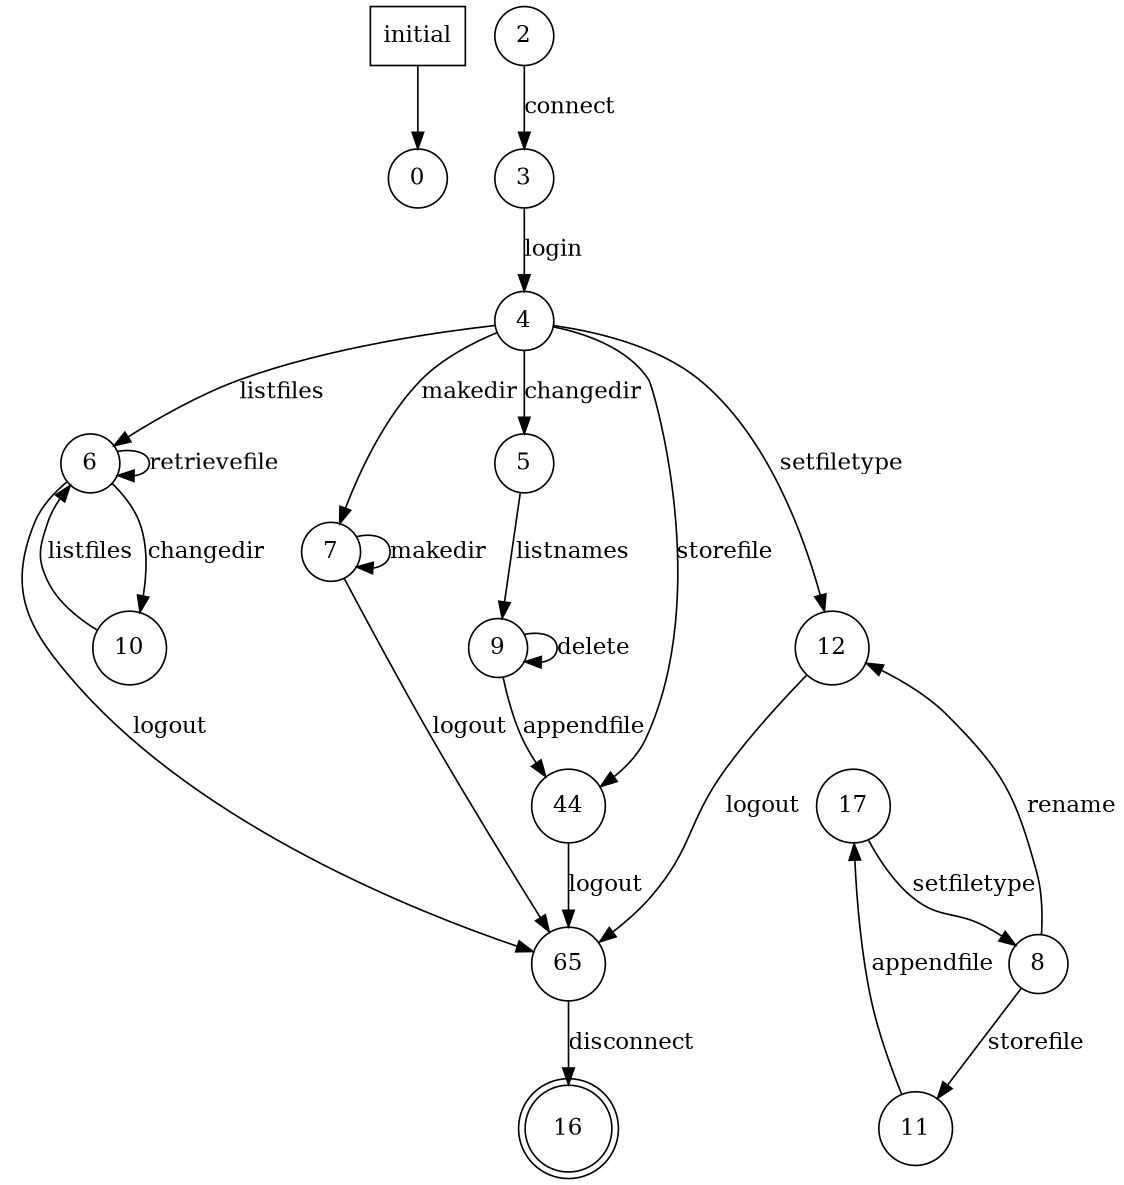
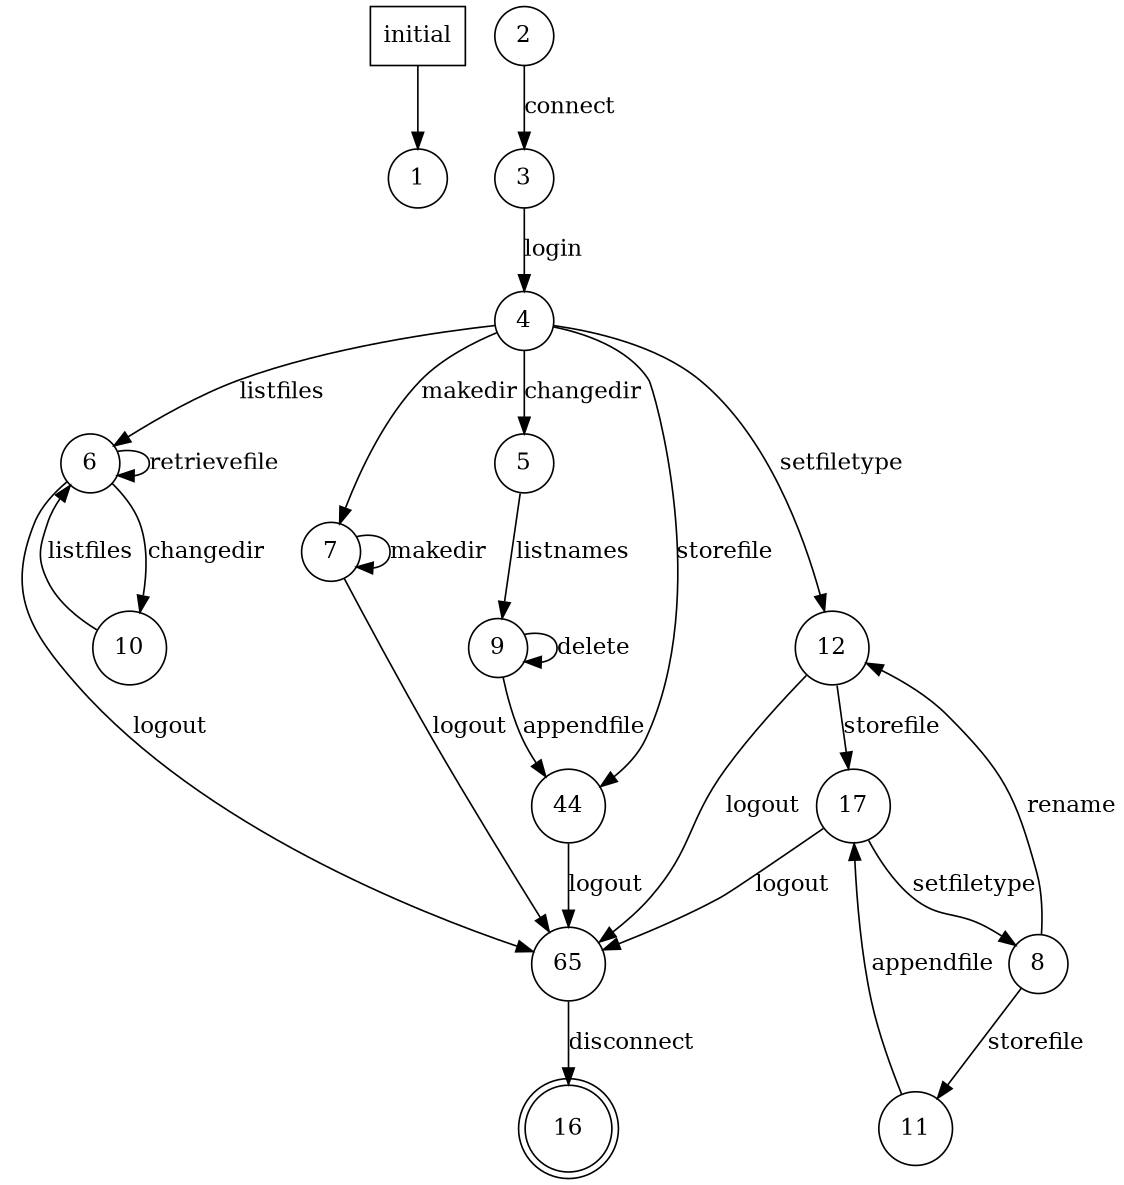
(418, 178) -> (418, 178)
none -> (842, 719)
none -> (726, 894)
